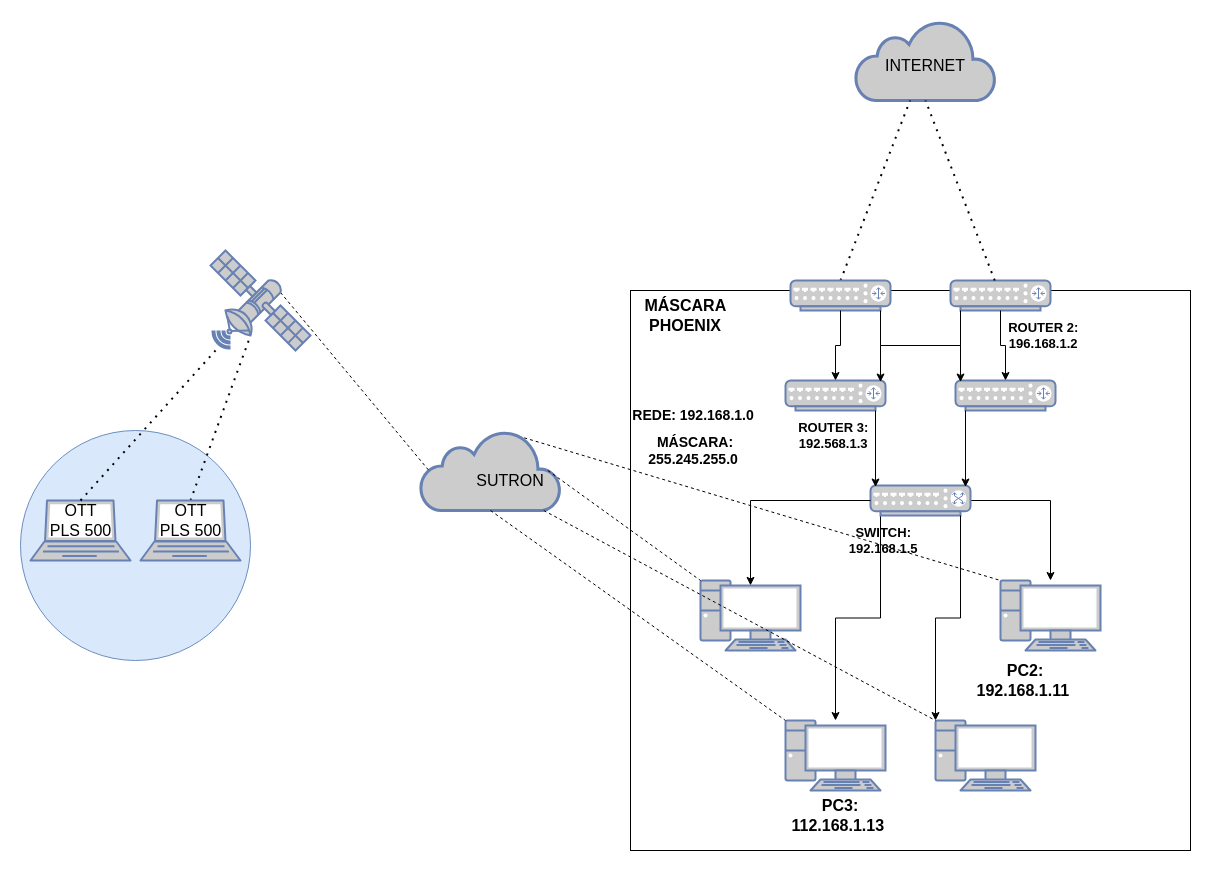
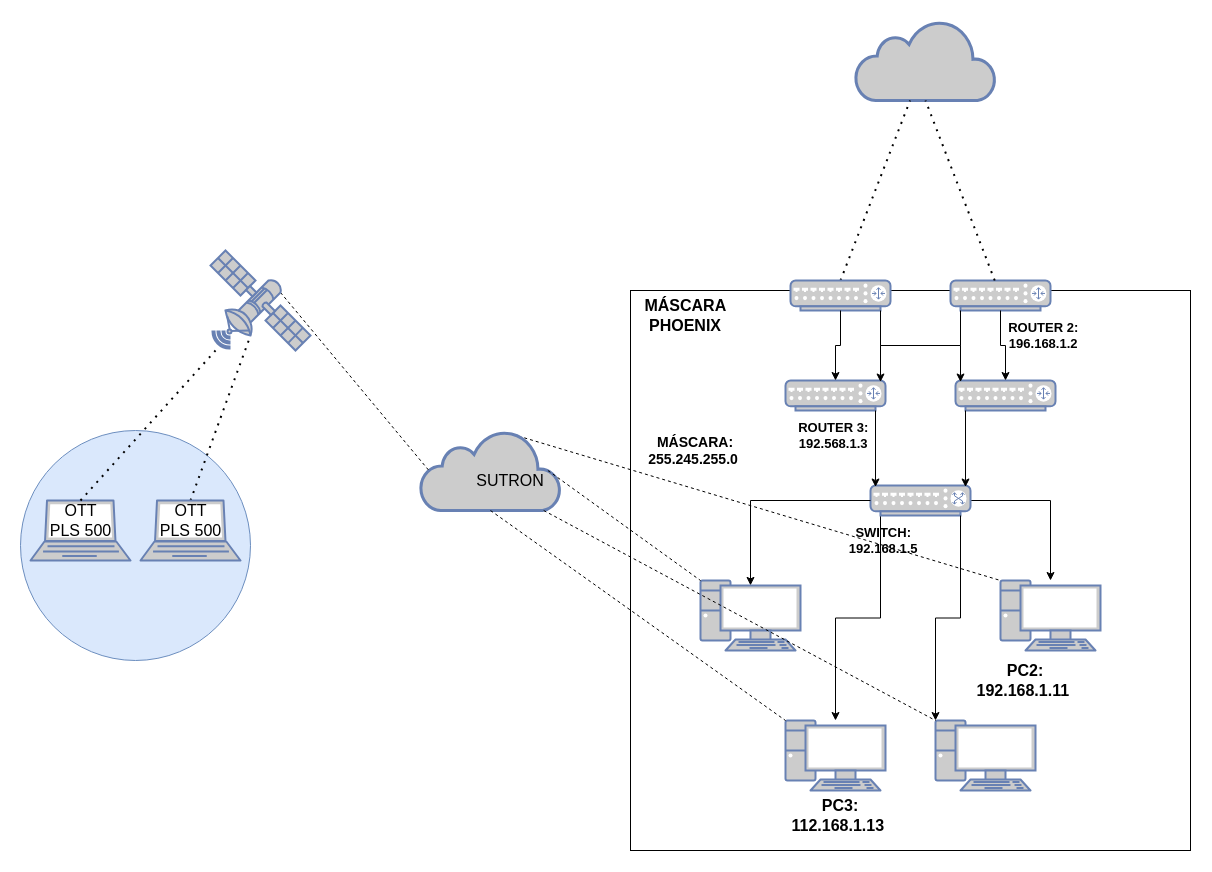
(926, 66) -> none
(696, 416) -> none
